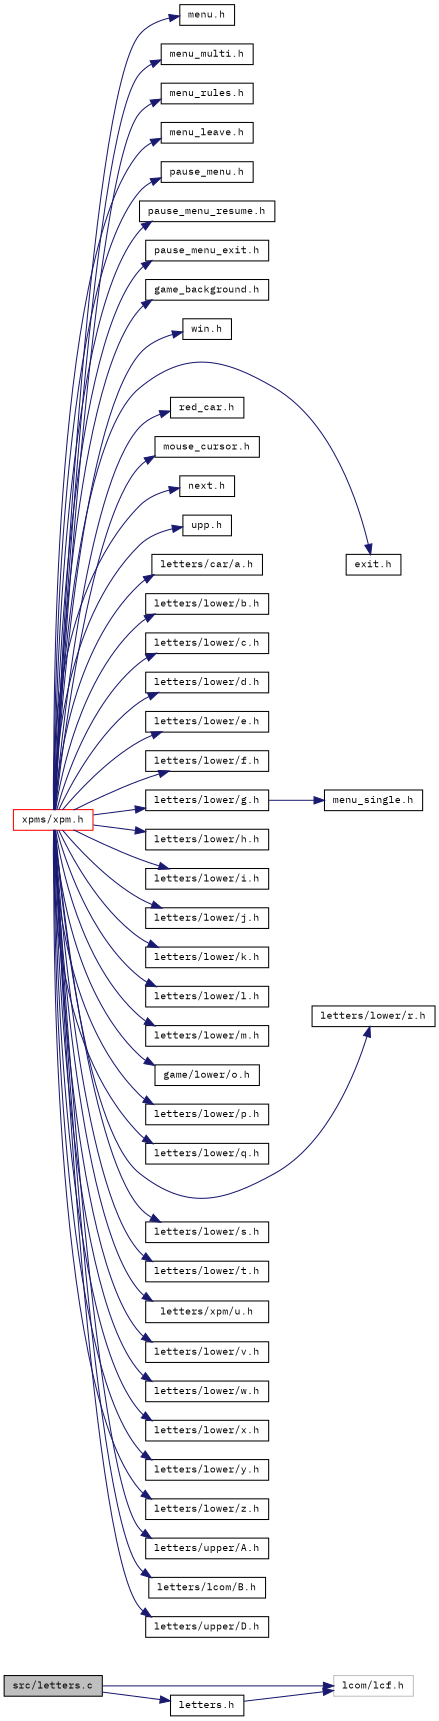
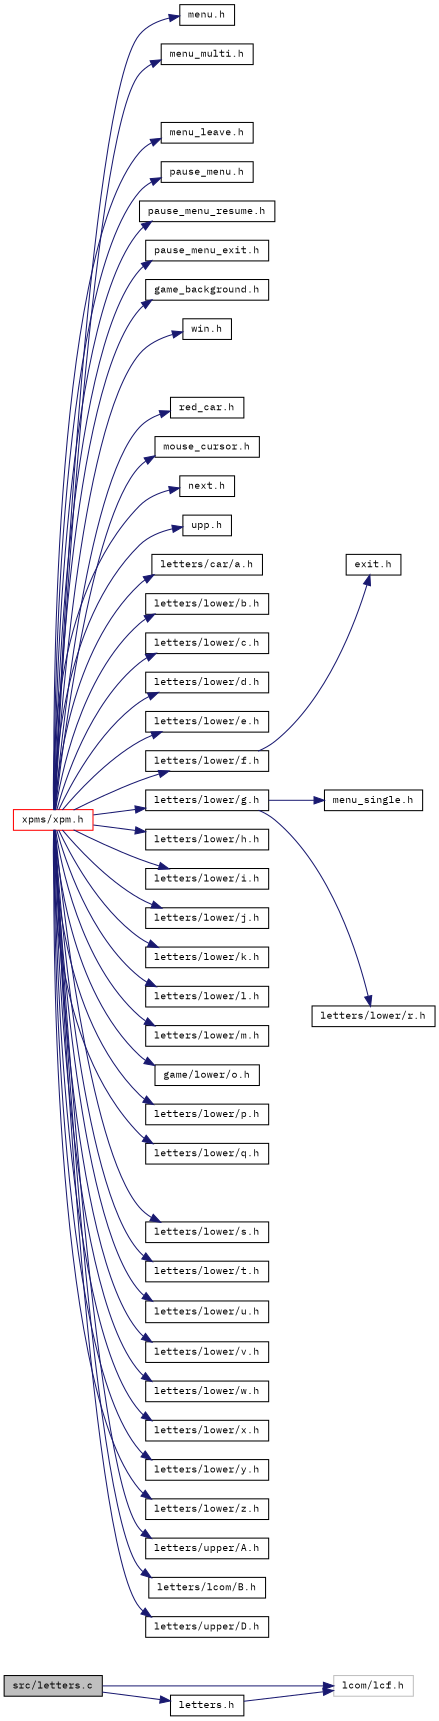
(207, 94) -> none
(121, 414) -> (327, 678)
(126, 1156) -> (330, 892)
(207, 1312) -> (207, 1312)
